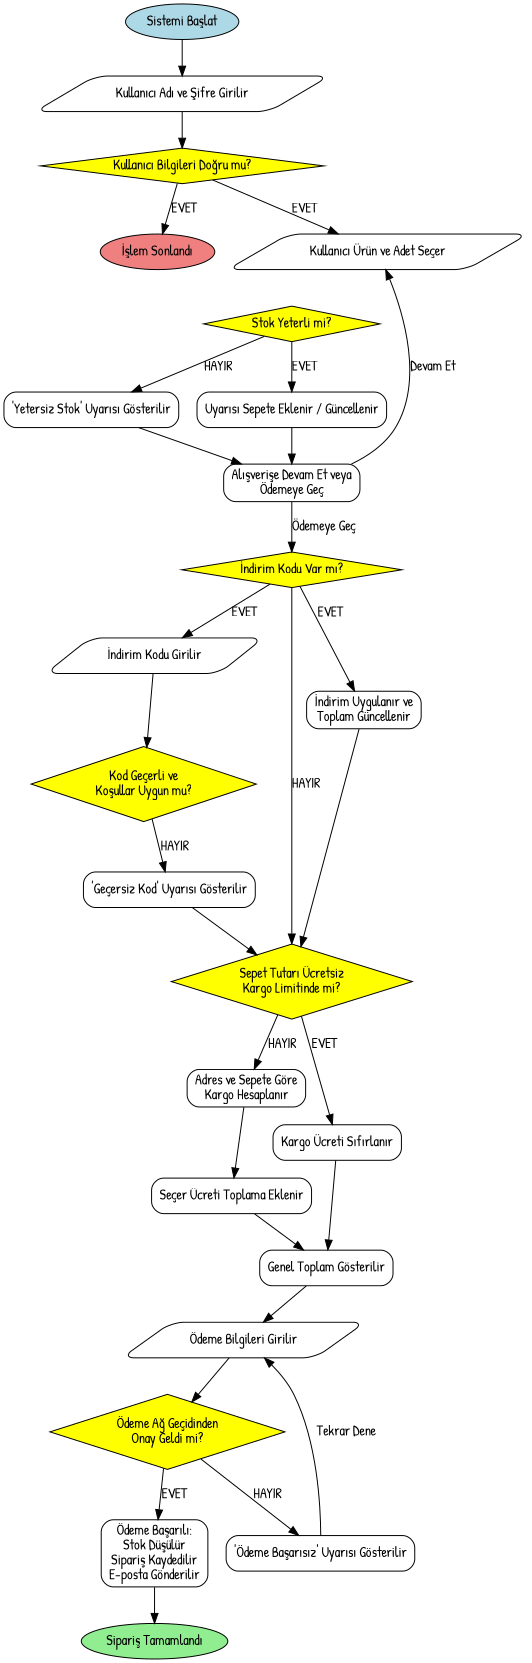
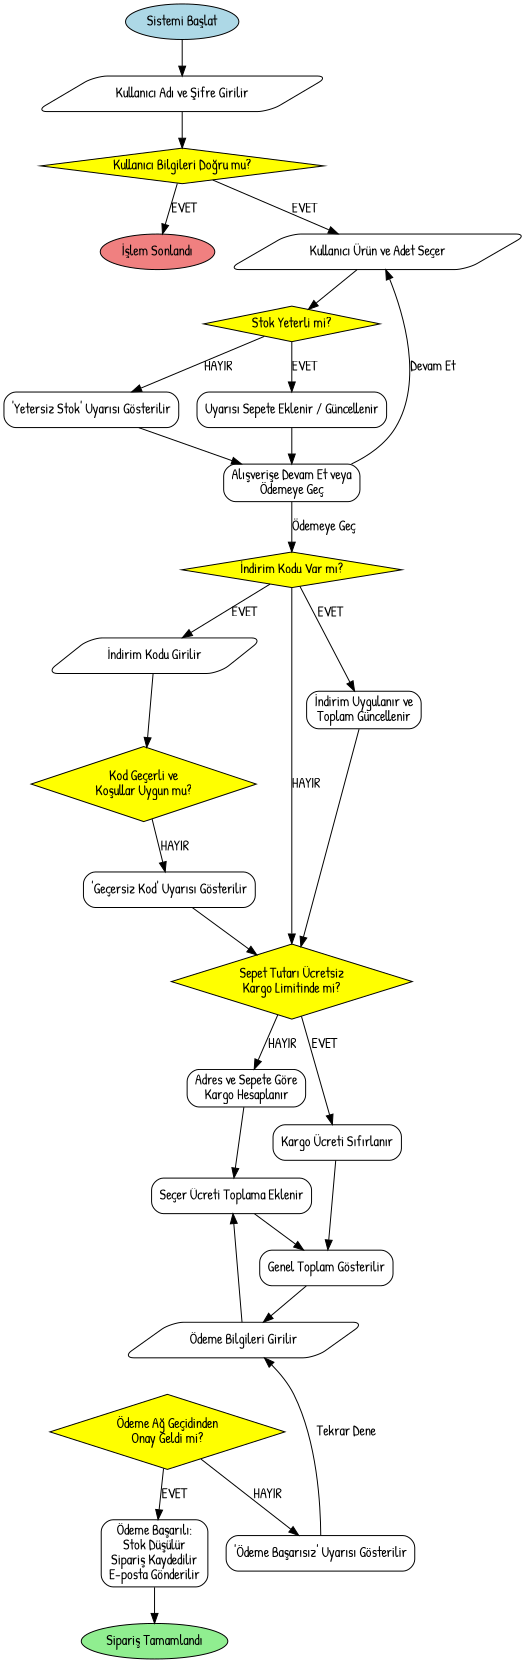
none -> (337, 286)
(214, 1376) -> (238, 1273)
